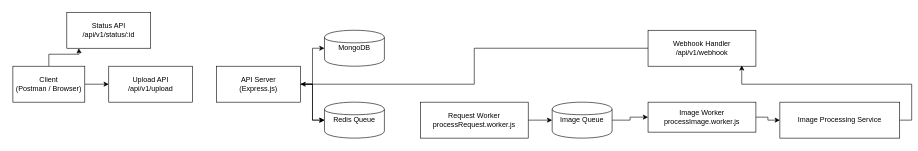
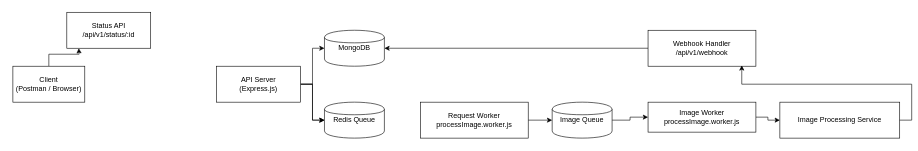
(103, 84) -> none
(150, 84) -> none
(413, 84) -> (389, 48)
(474, 120) -> (474, 120)
